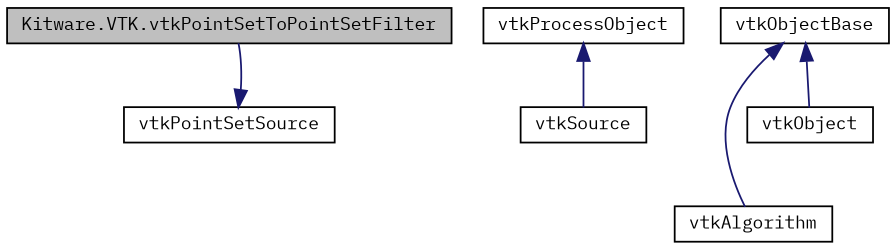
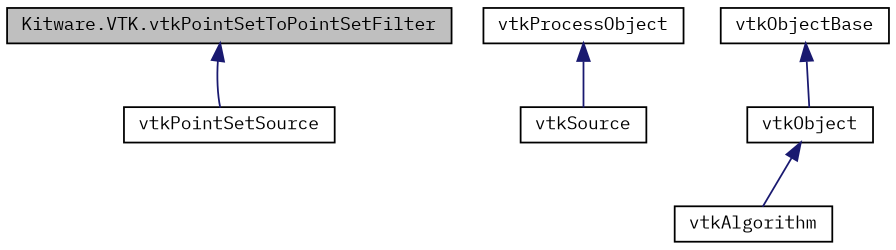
(241, 67) -> (218, 84)
(726, 126) -> (777, 182)
